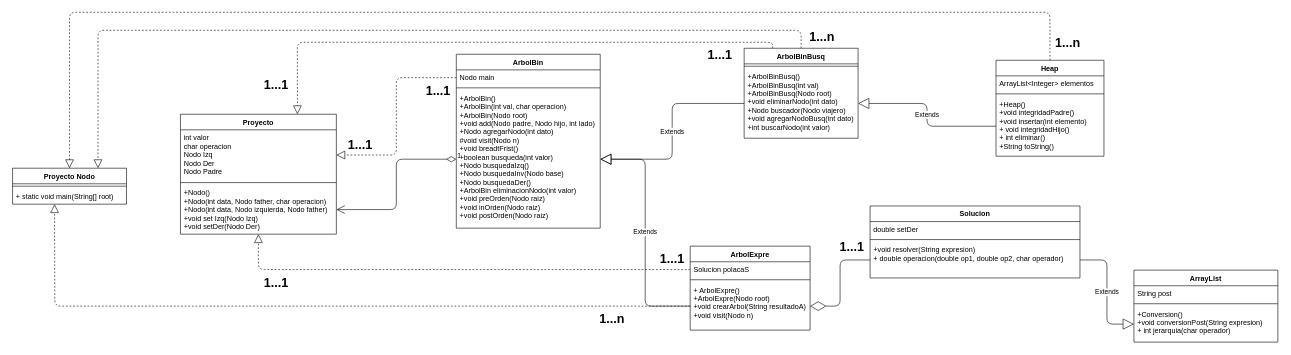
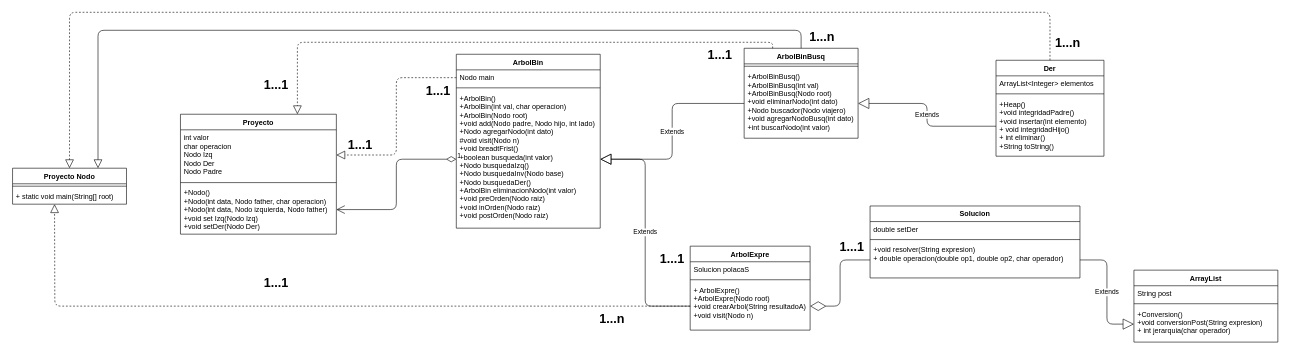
(394, 30) -> (394, 30)
(1050, 68) -> (1050, 68)
(461, 270) -> none
